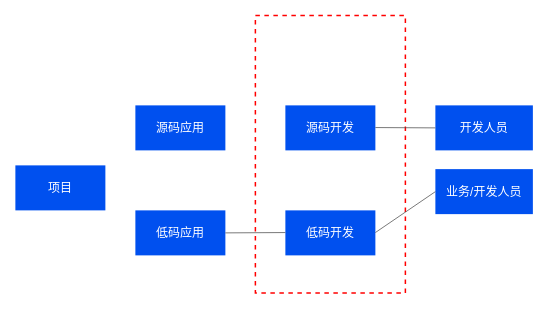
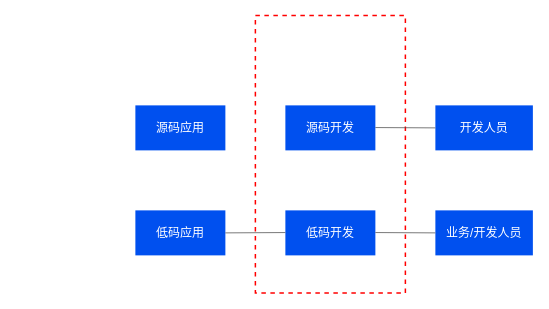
(60, 188) -> none
(484, 192) -> (484, 233)
